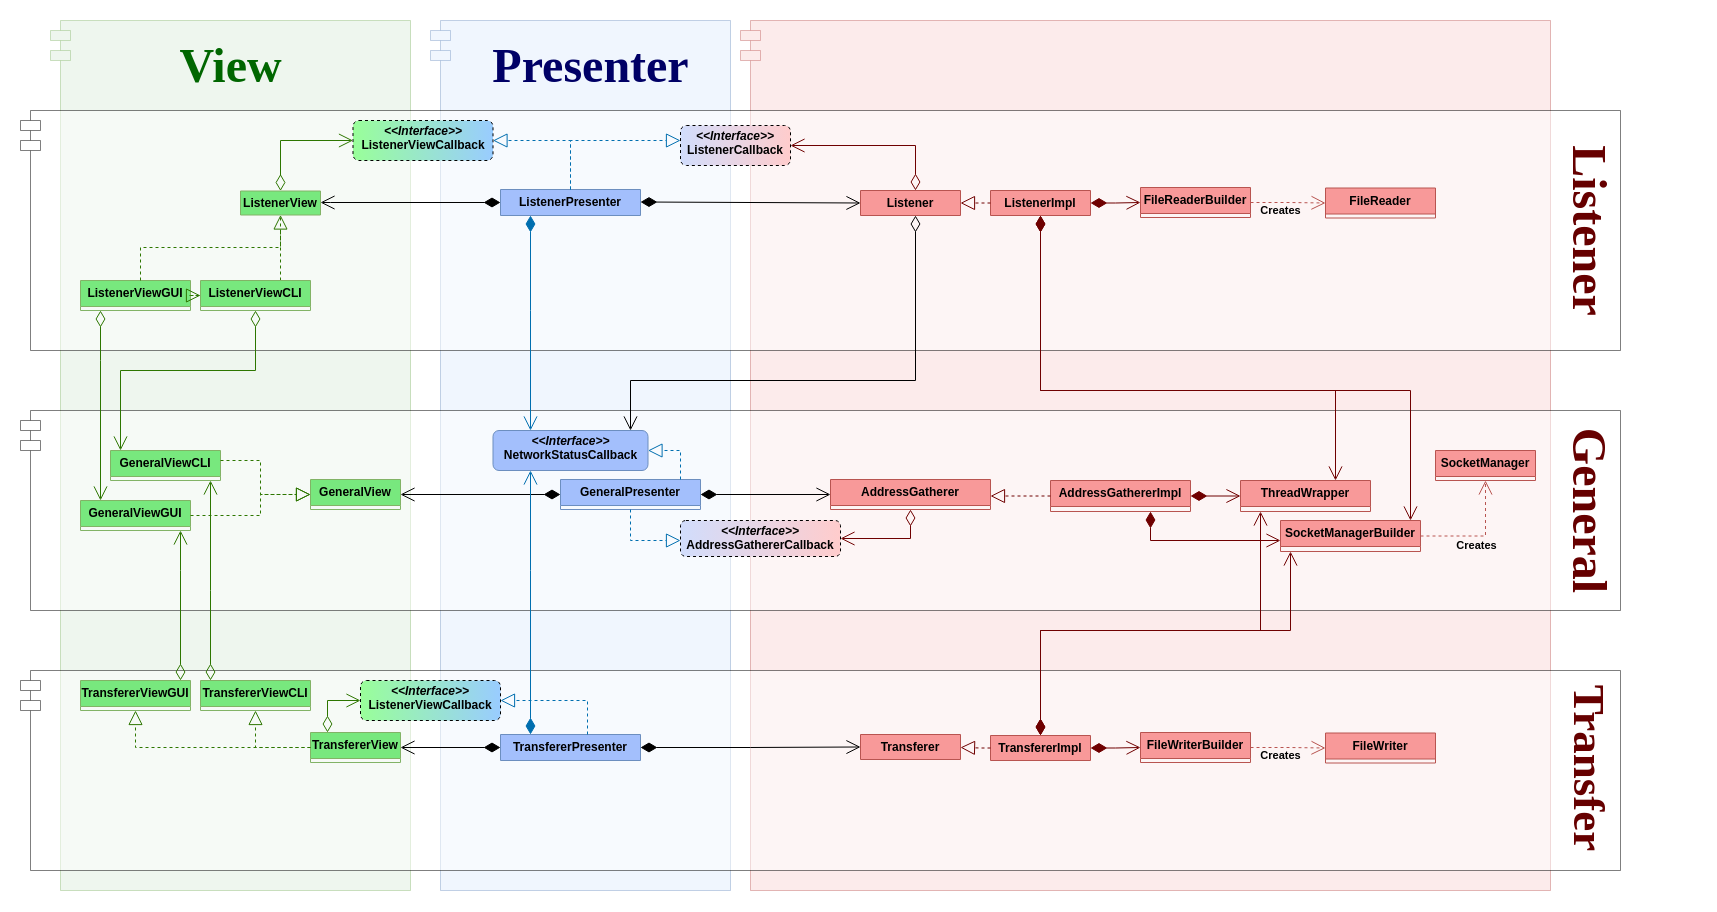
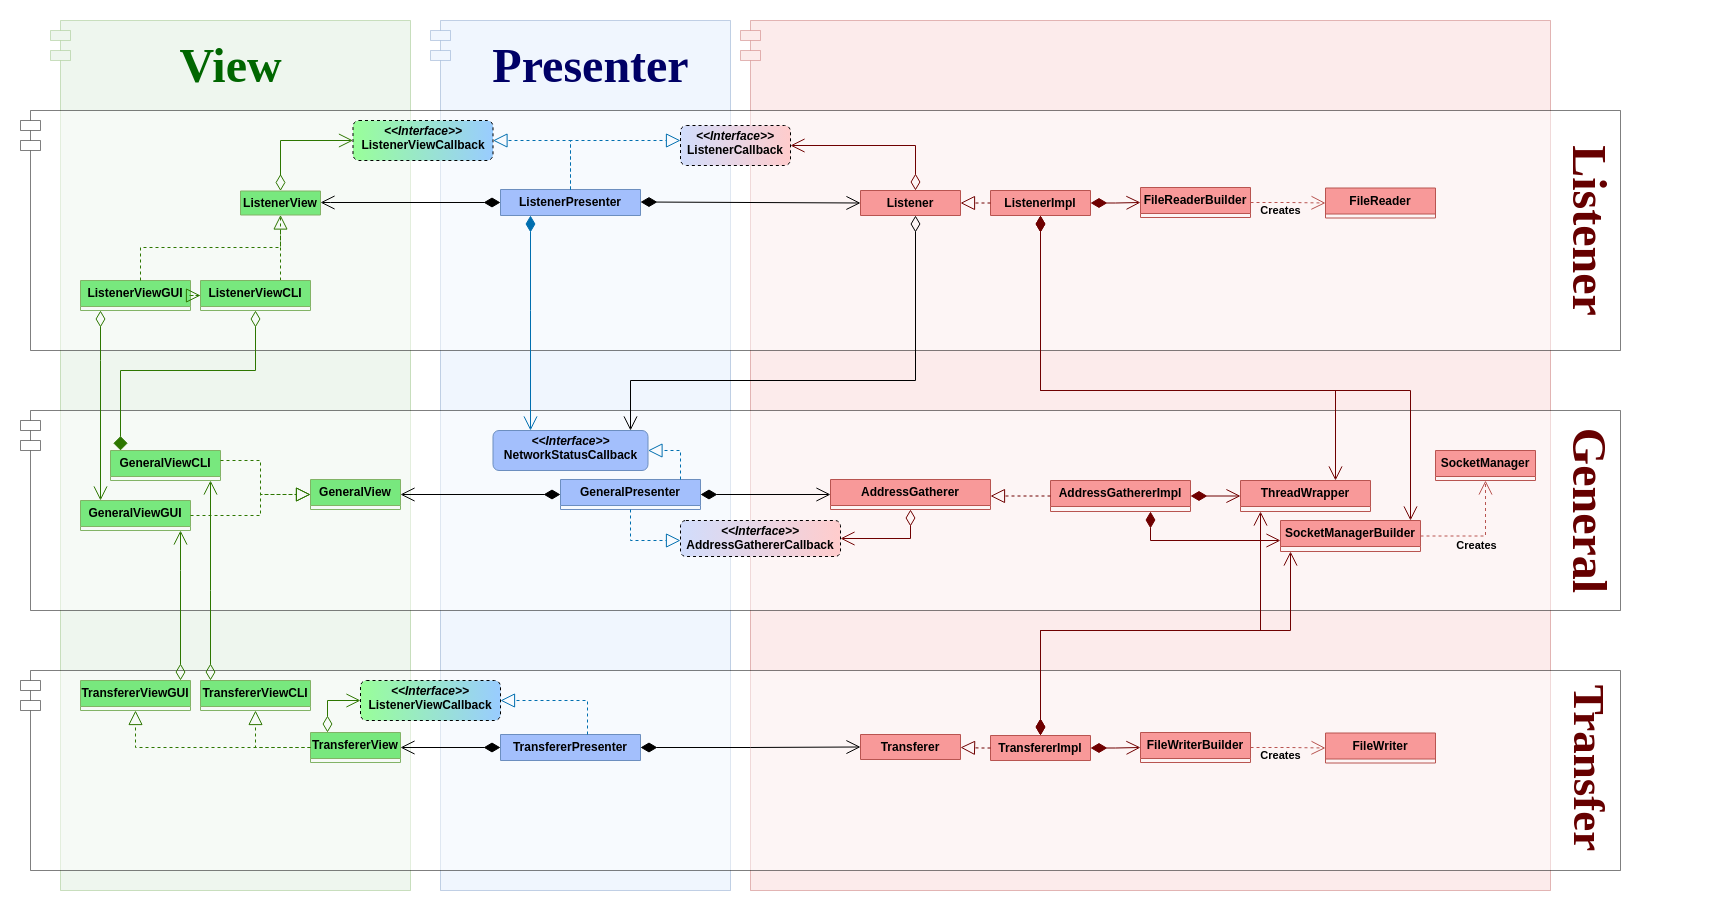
(121, 441) -> (121, 436)
(531, 597) -> none
